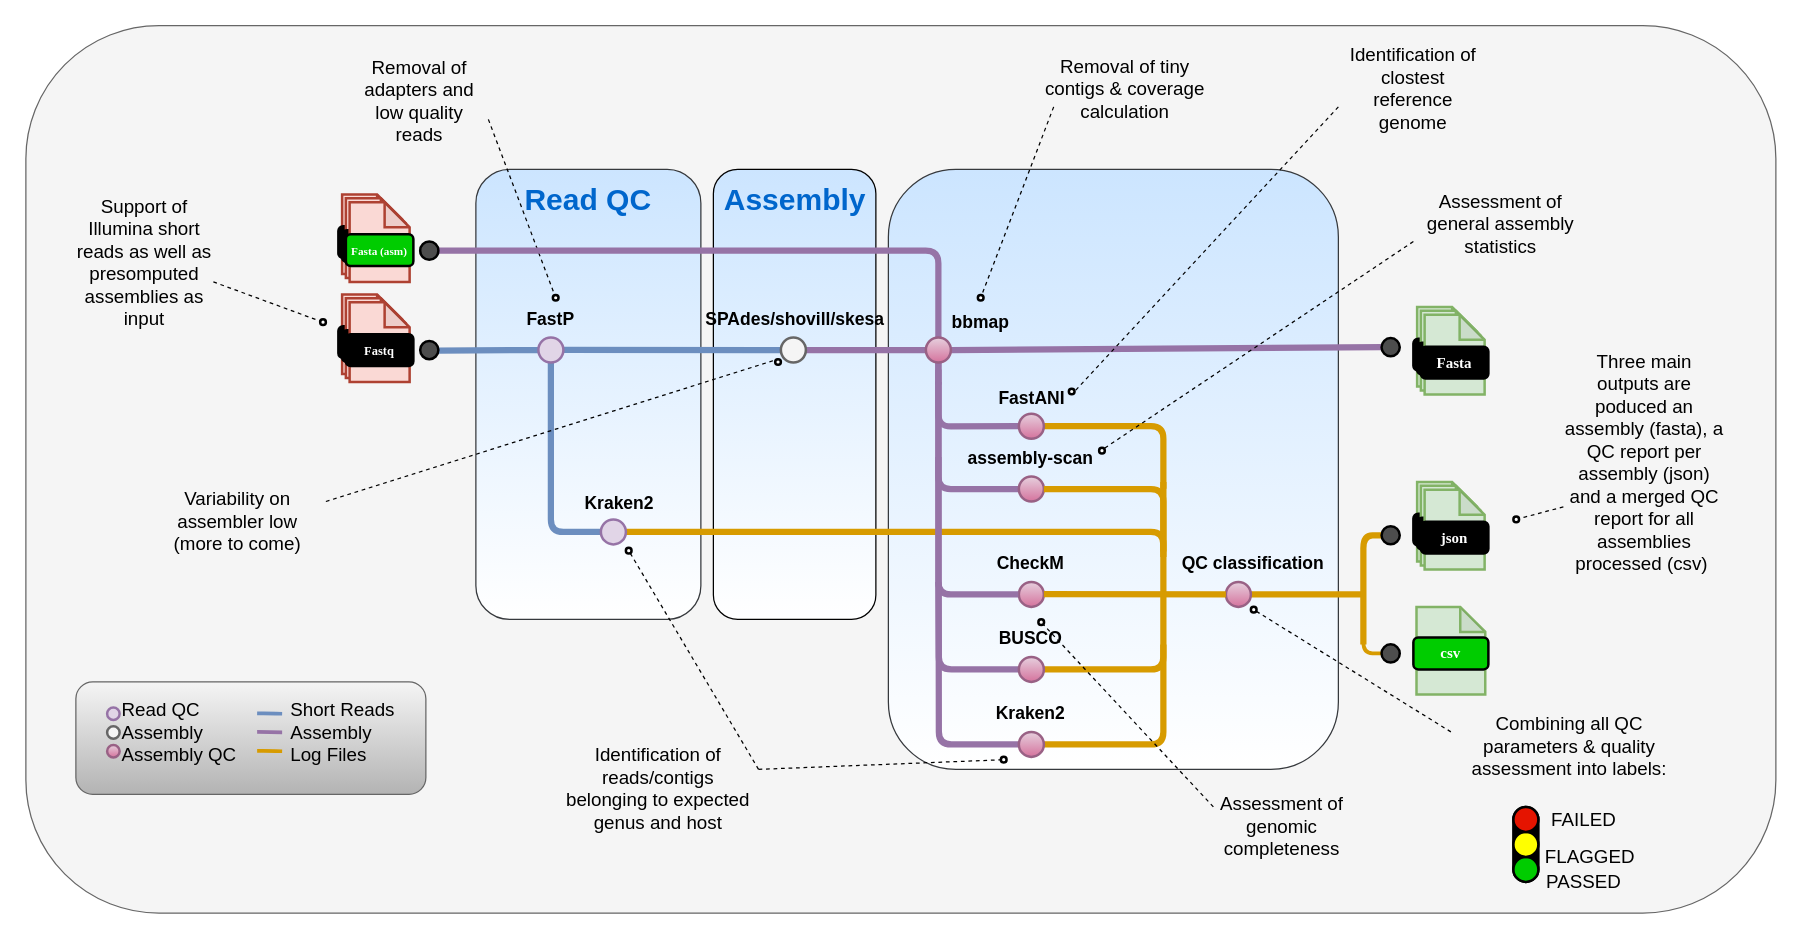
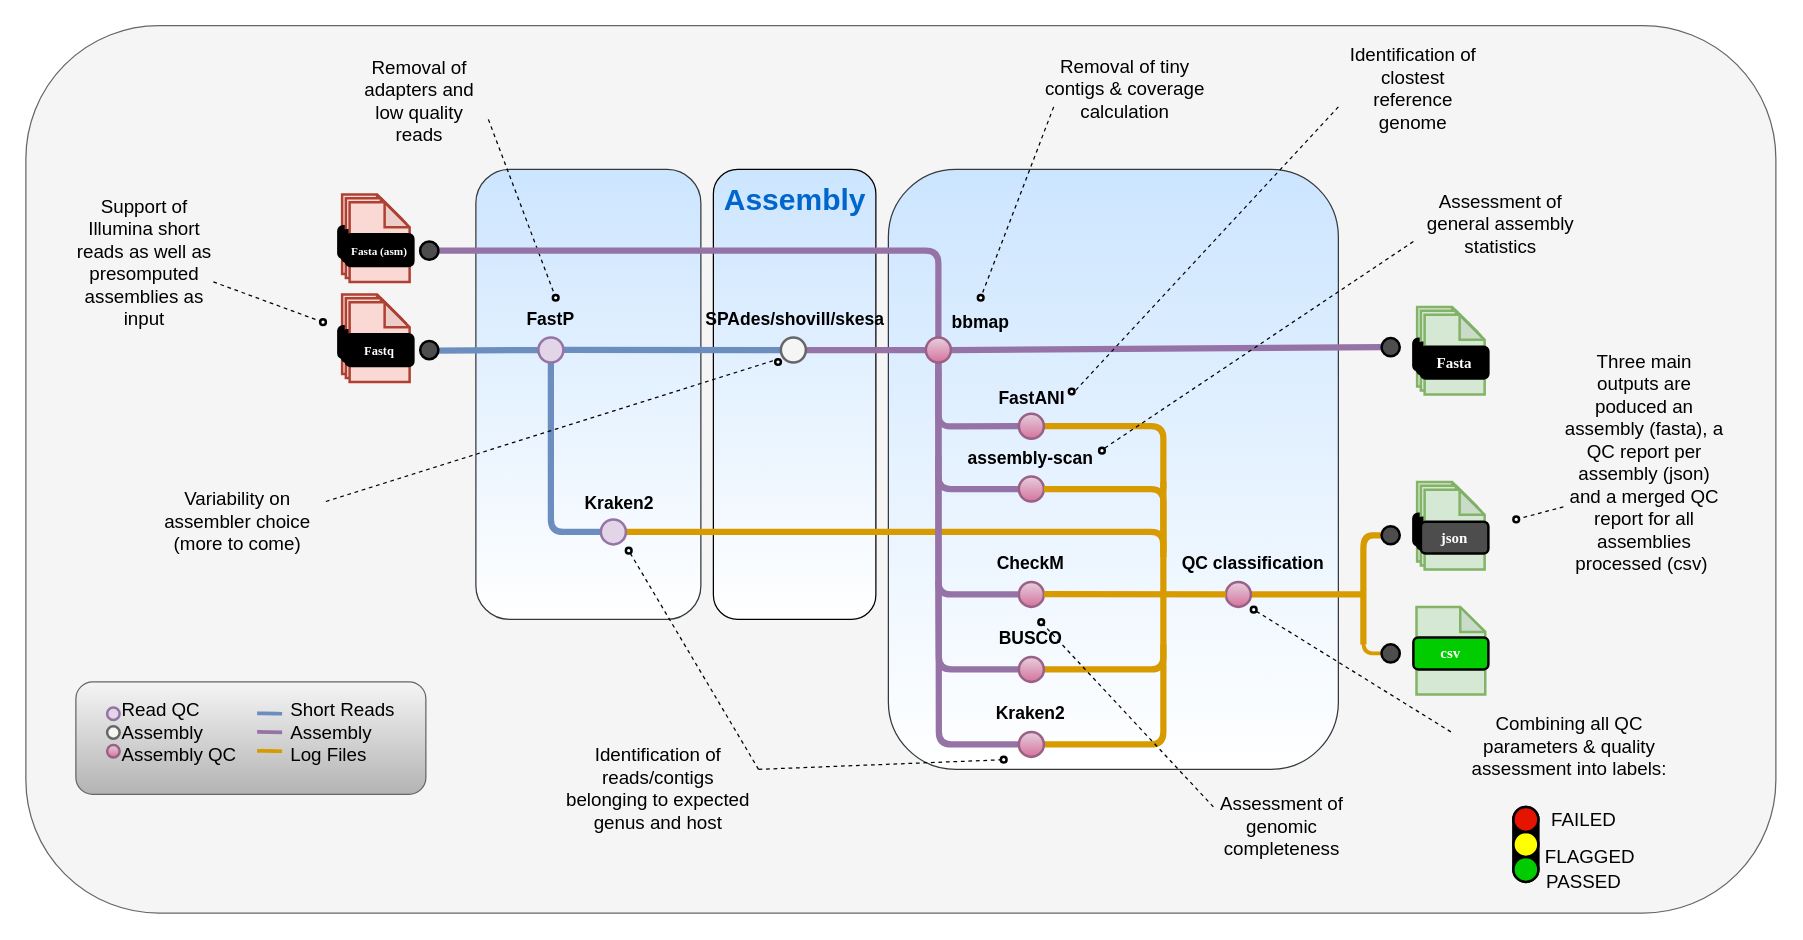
(588, 201) -> none
(379, 250) -> (379, 250)
(238, 521) -> (238, 521)
(1454, 538) -> (1454, 538)
